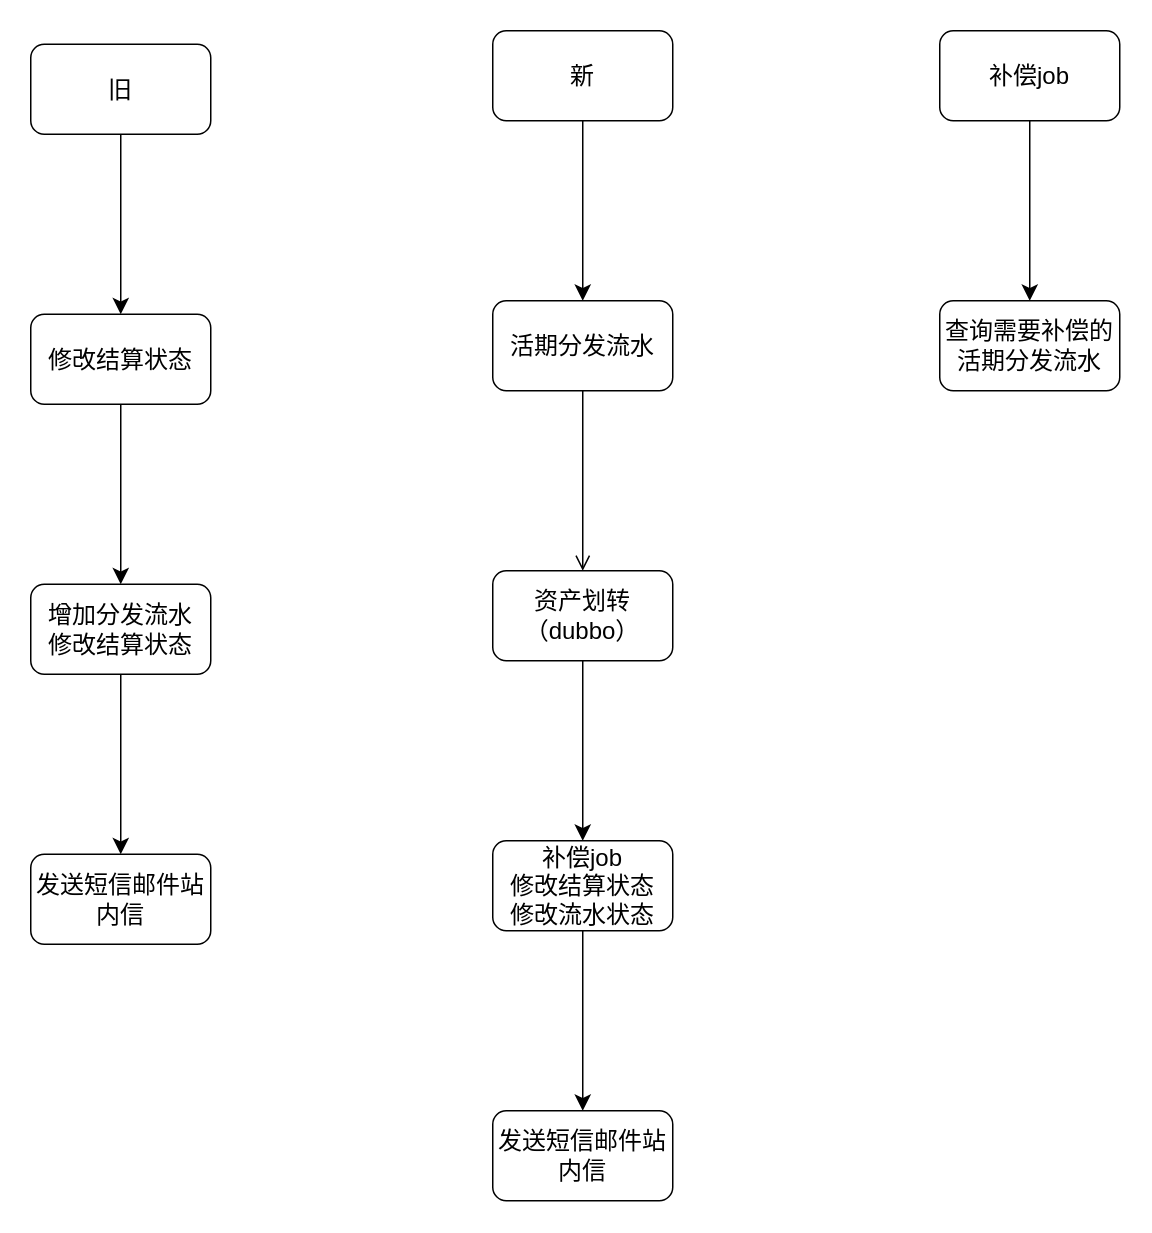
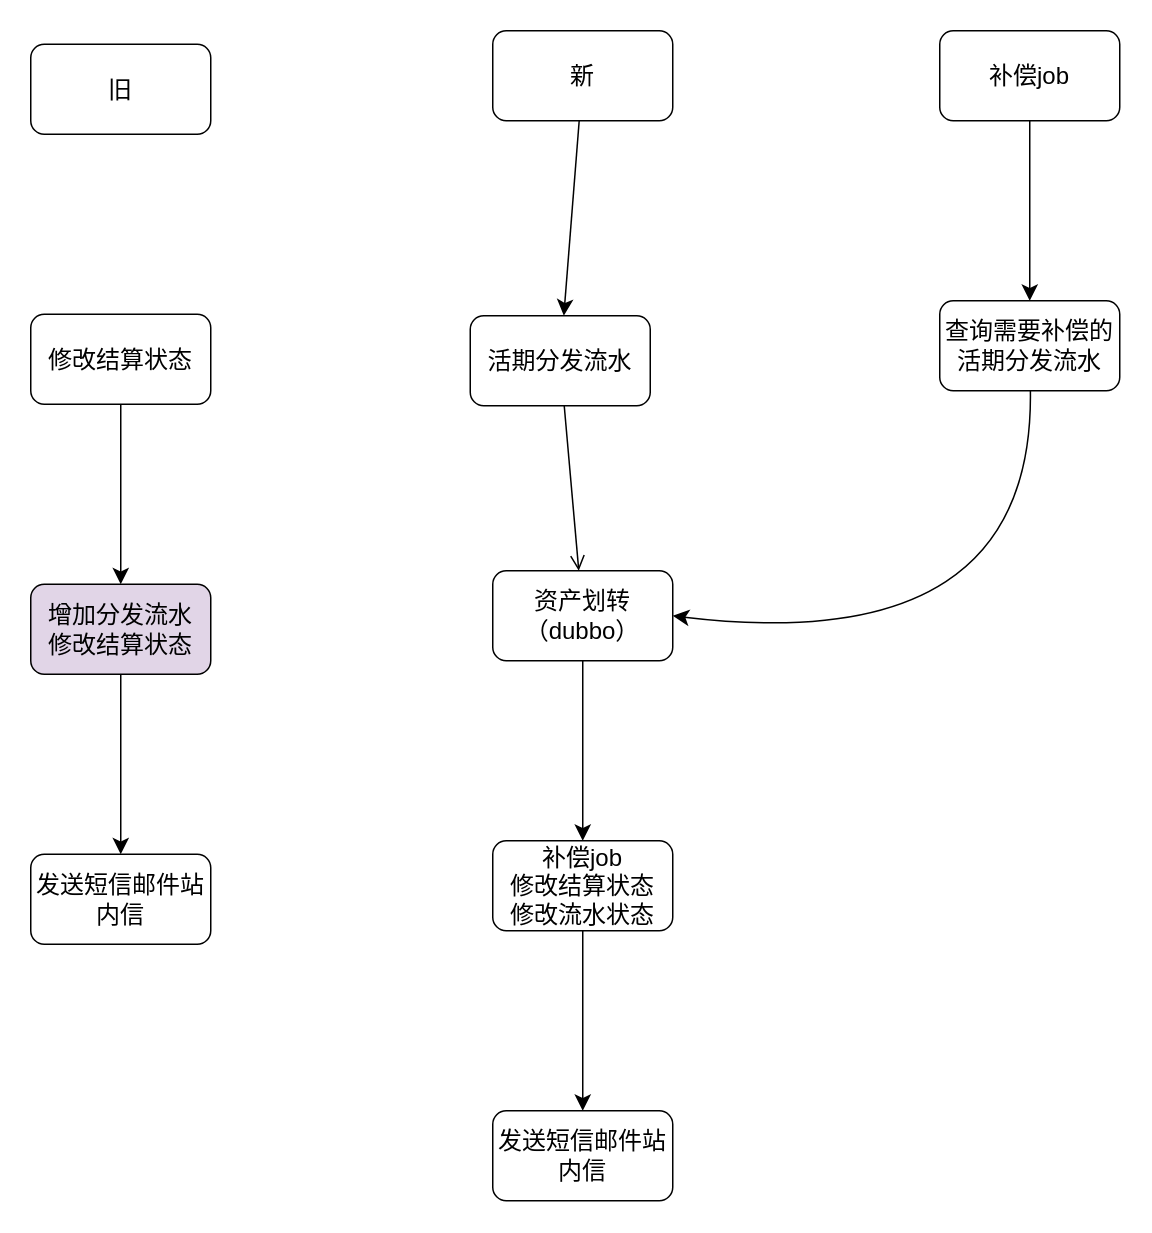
(121, 219) -> none
(583, 346) -> (560, 361)
none -> (923, 593)
(121, 629) -> (121, 629)
